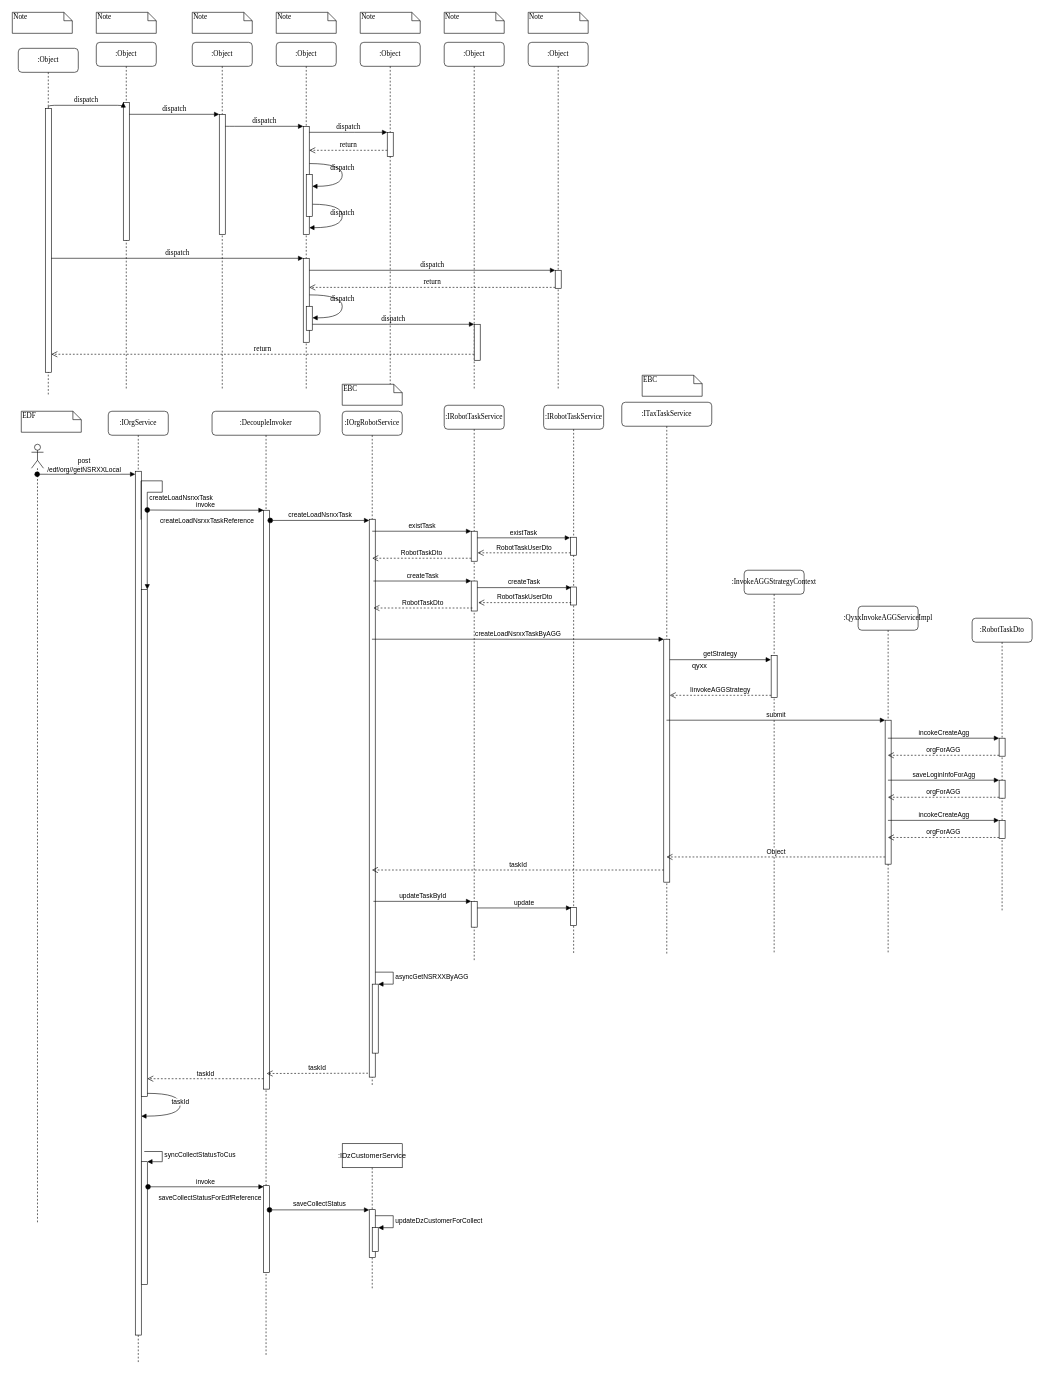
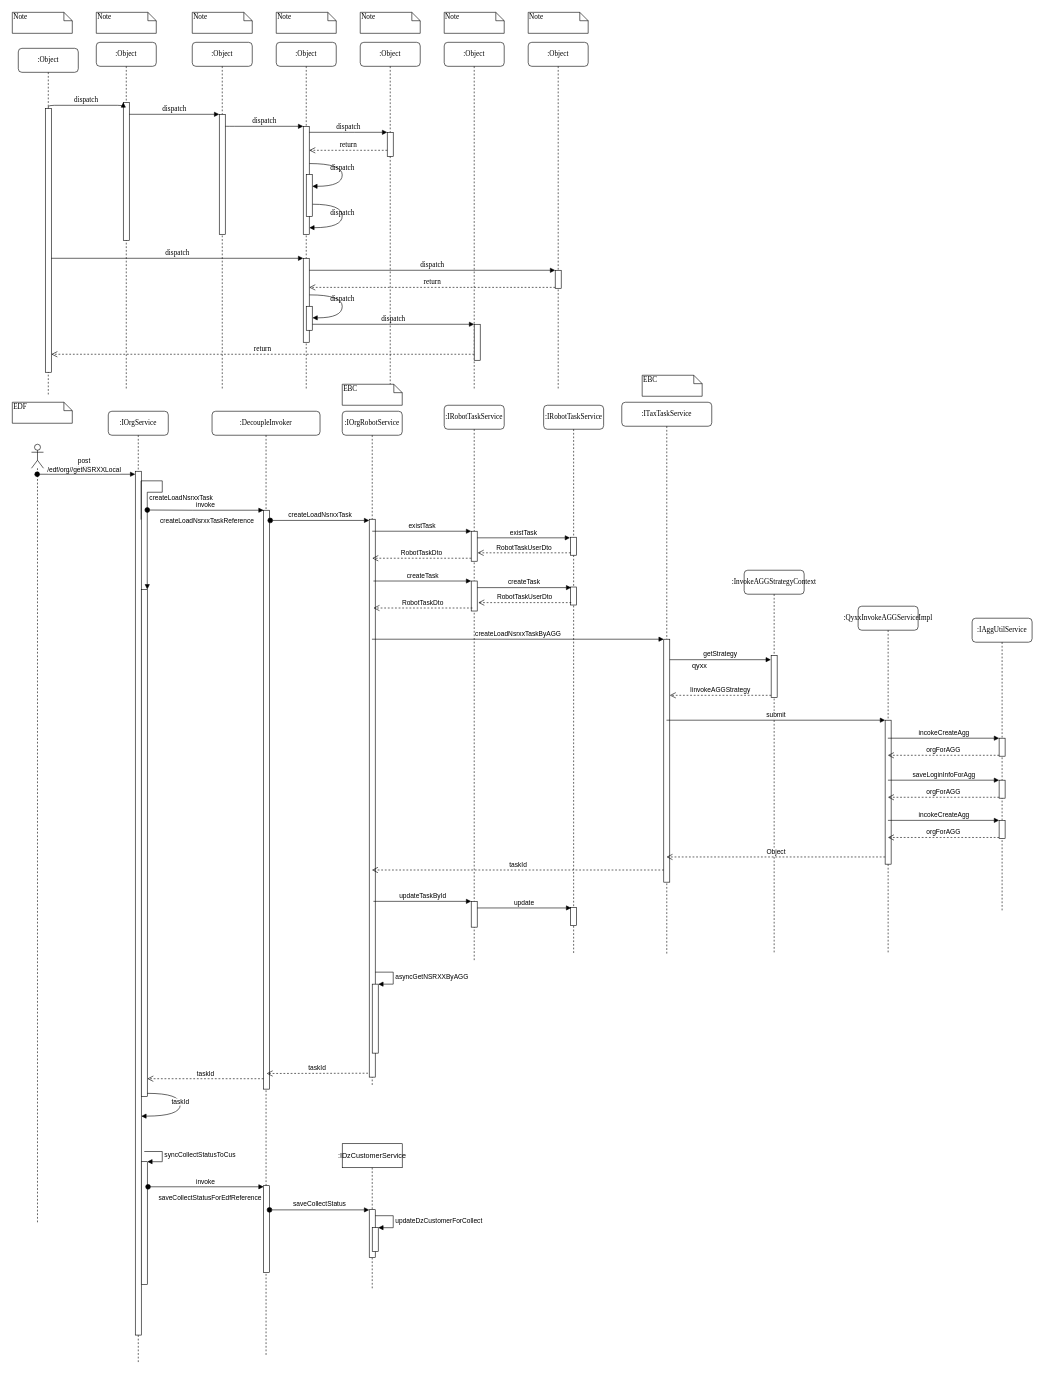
(51, 422) -> (42, 413)
(1002, 630) -> (1002, 630)
